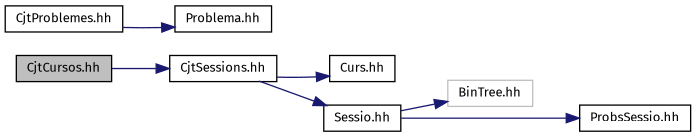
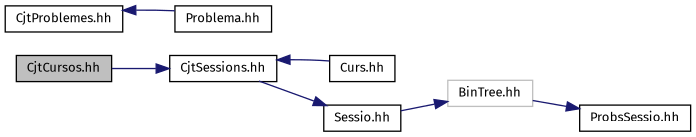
(142, 28) -> (155, 10)
(297, 77) -> (310, 60)
(484, 118) -> (550, 103)
